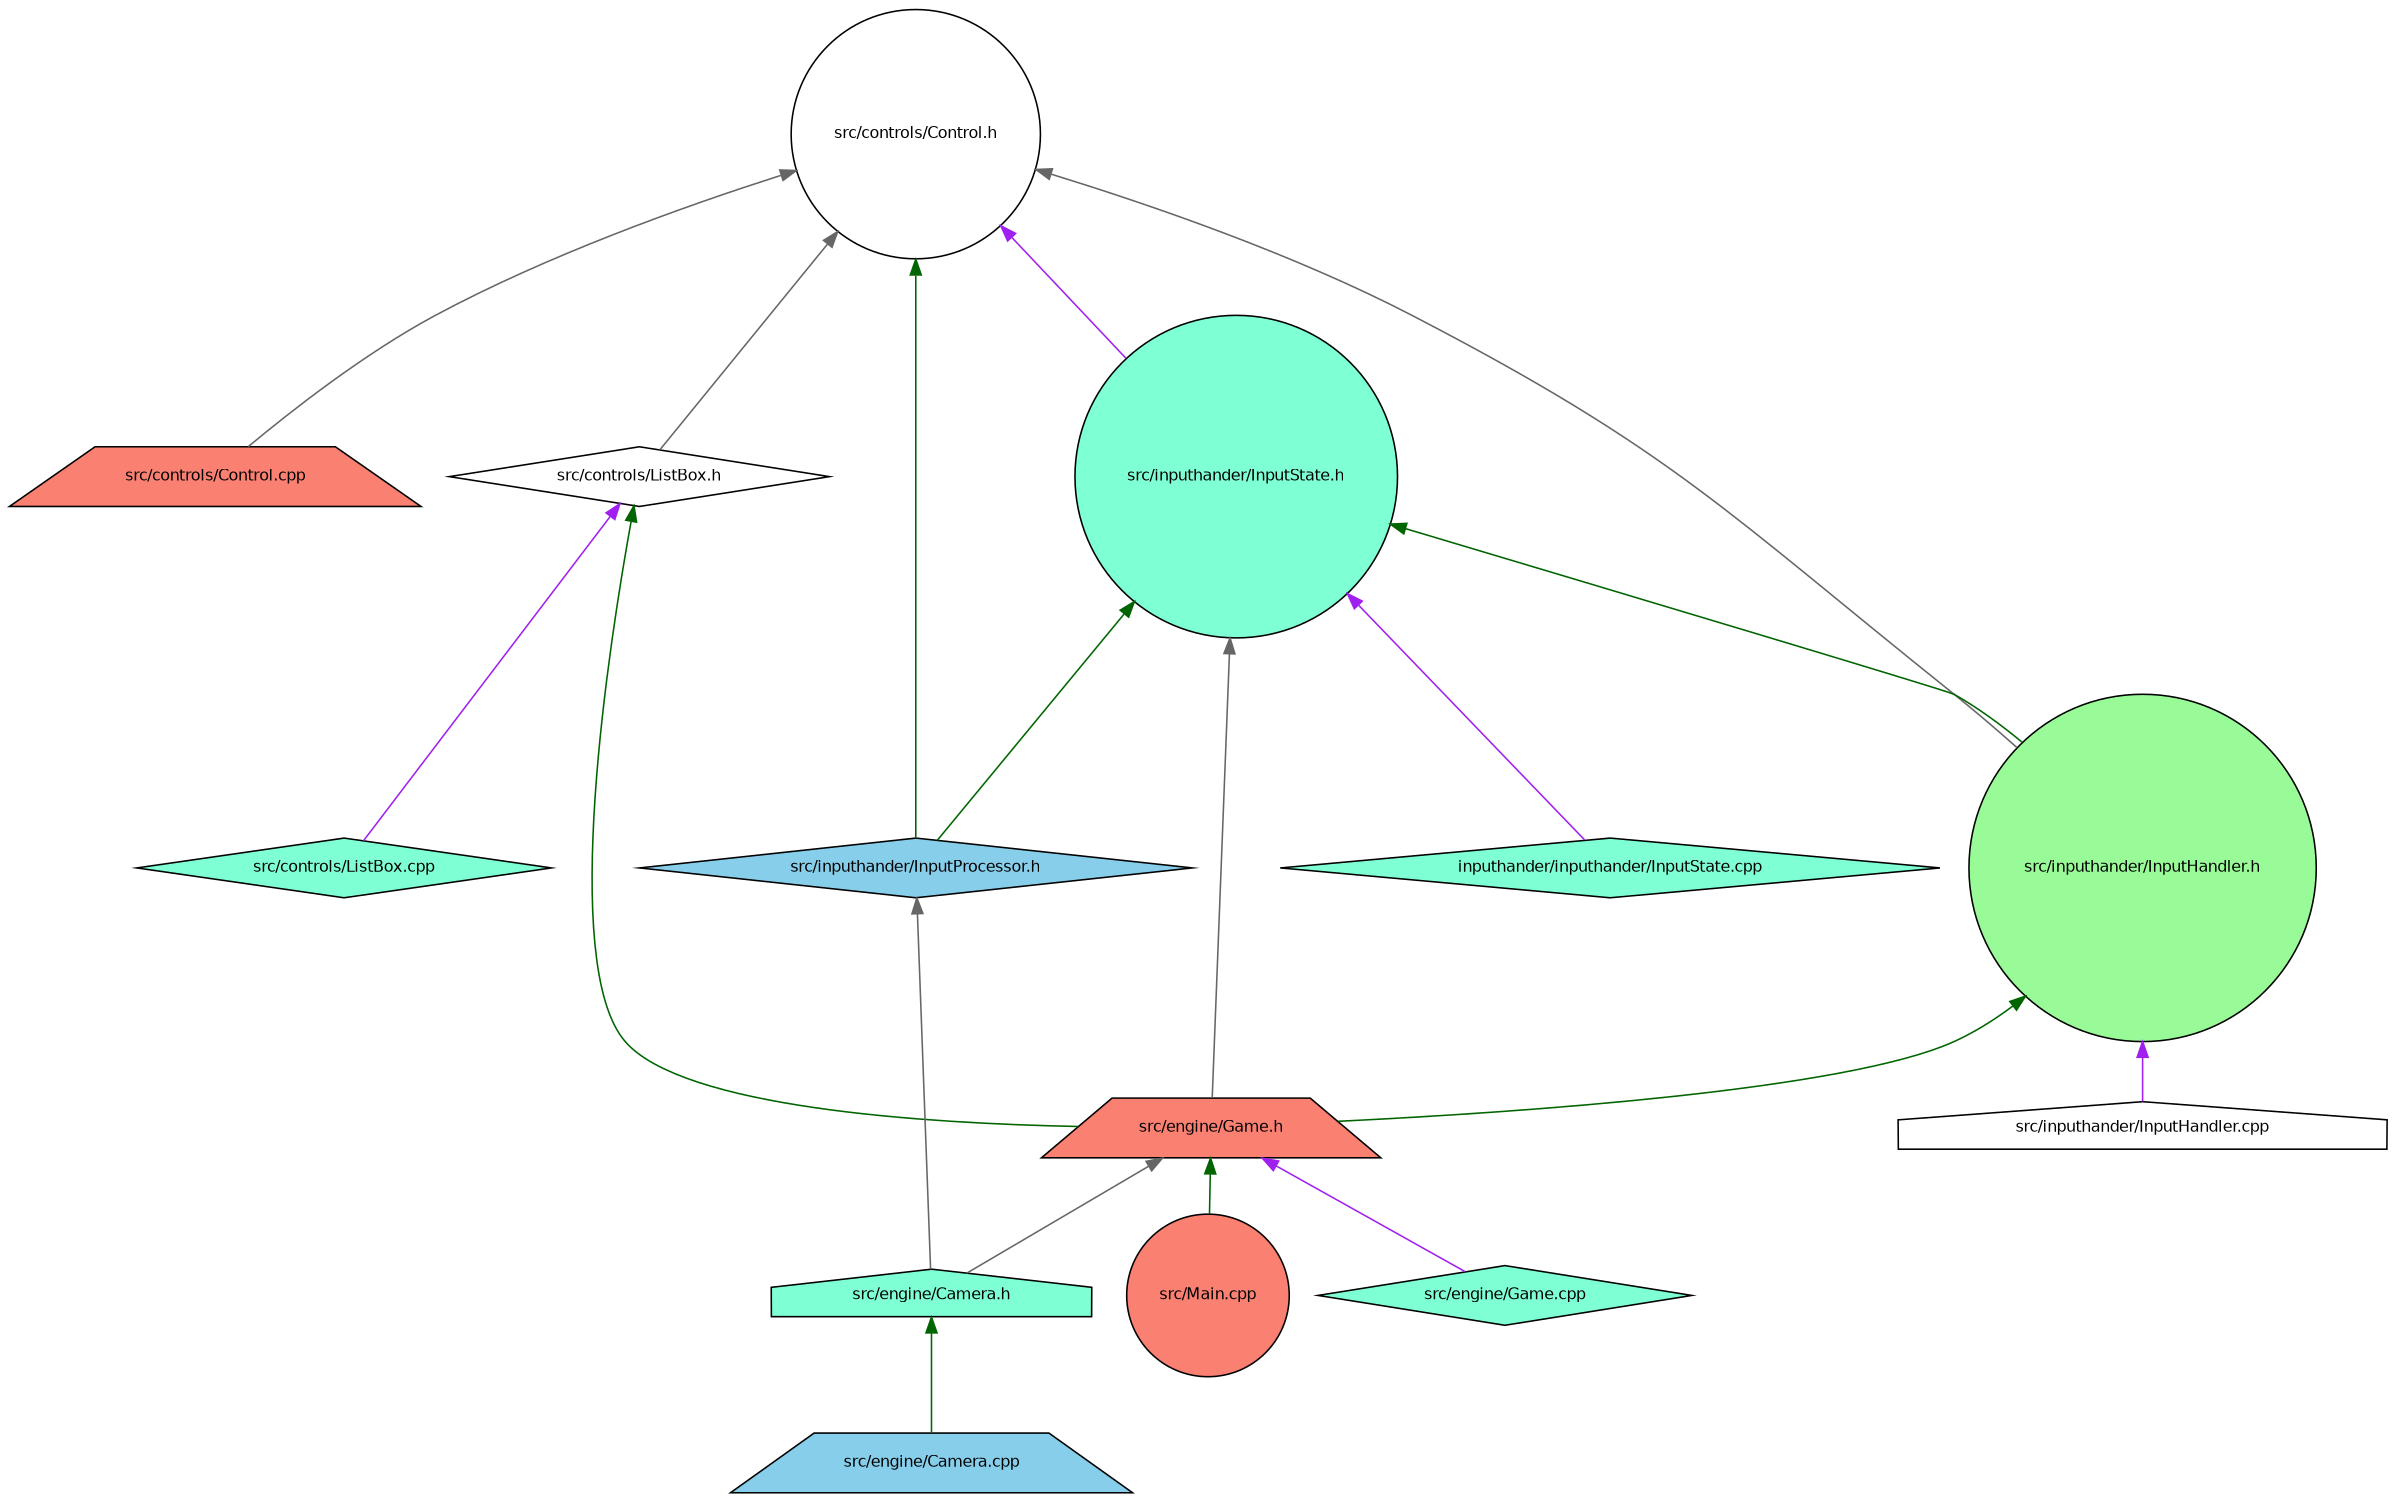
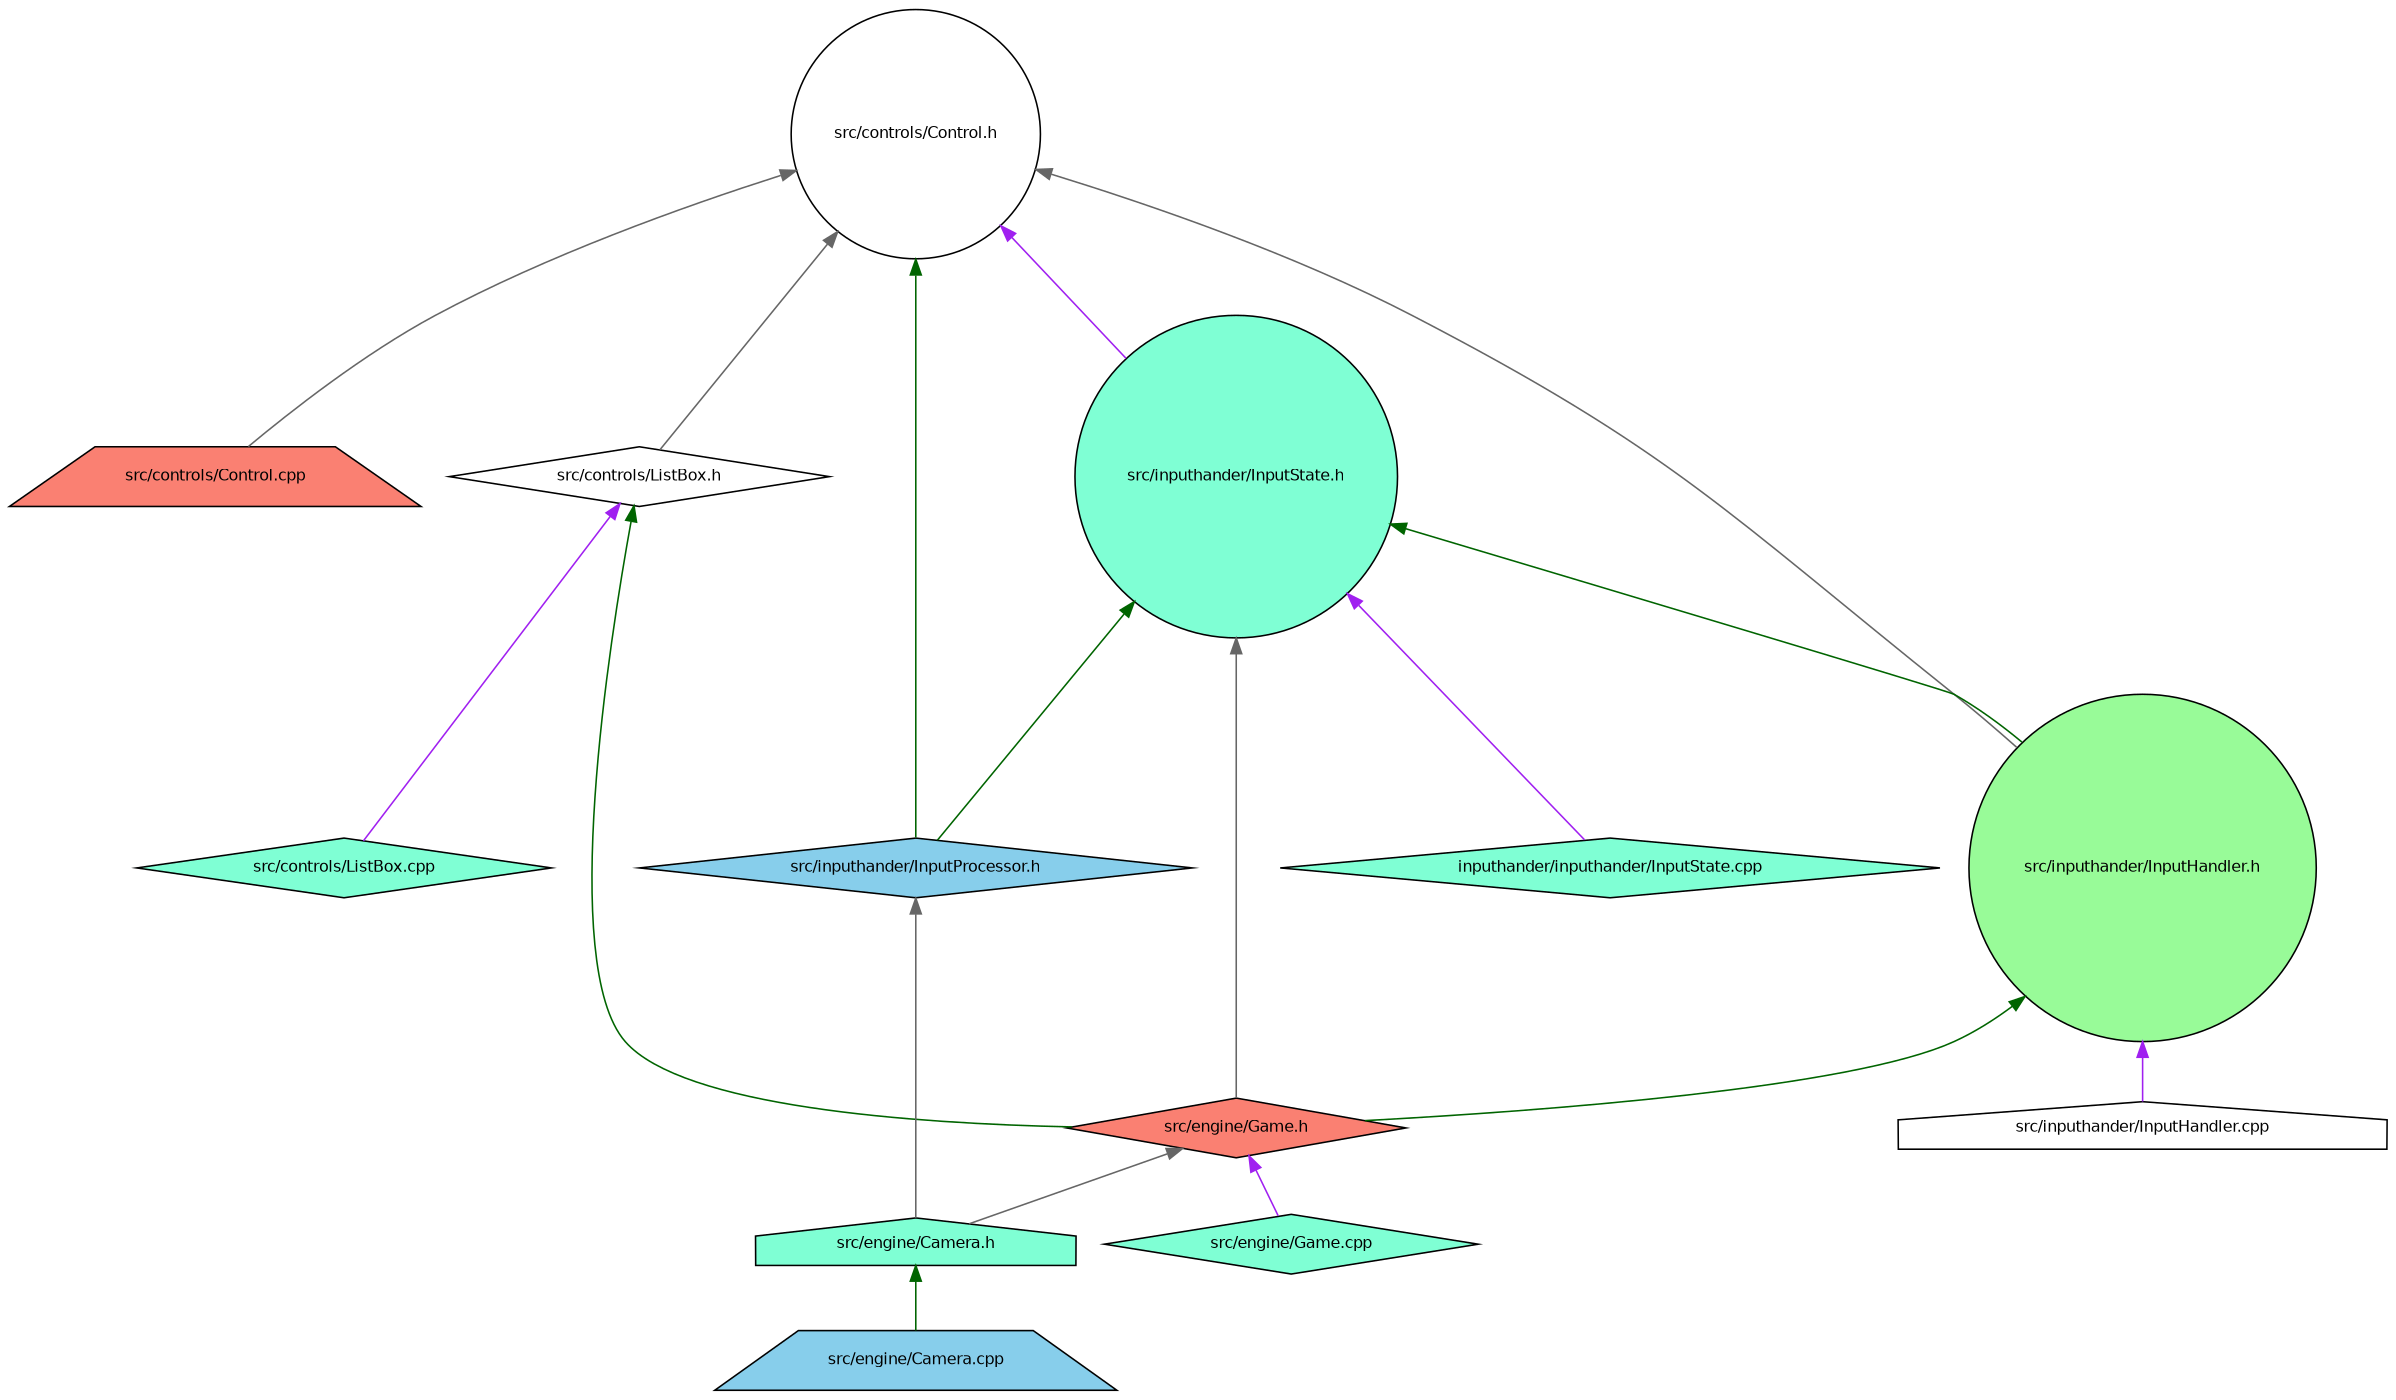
(1211, 1128) -> (1236, 1128)
(1208, 1295) -> none
